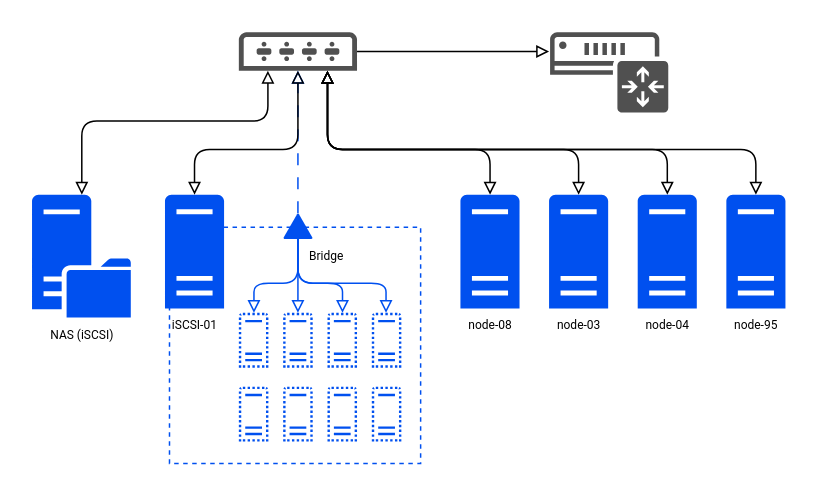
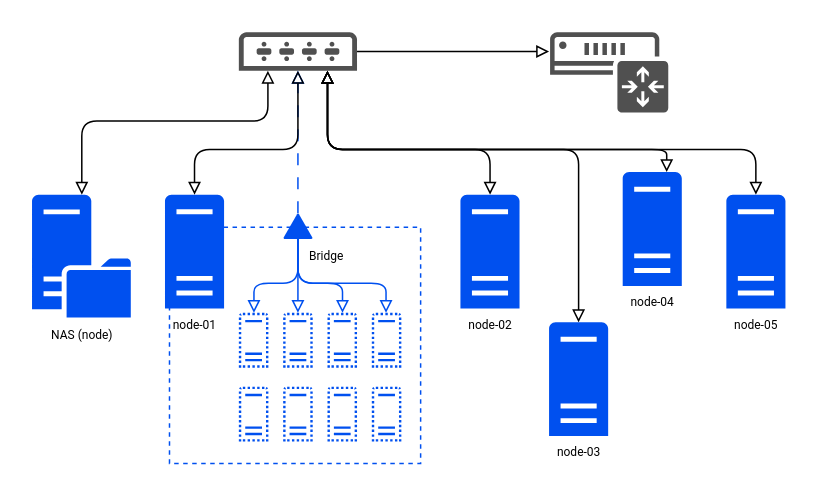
(578, 251) -> (578, 379)
(667, 251) -> (652, 229)
(195, 326) -> (195, 326)
(491, 326) -> (491, 326)
(756, 326) -> (756, 326)
(83, 336) -> (83, 336)
